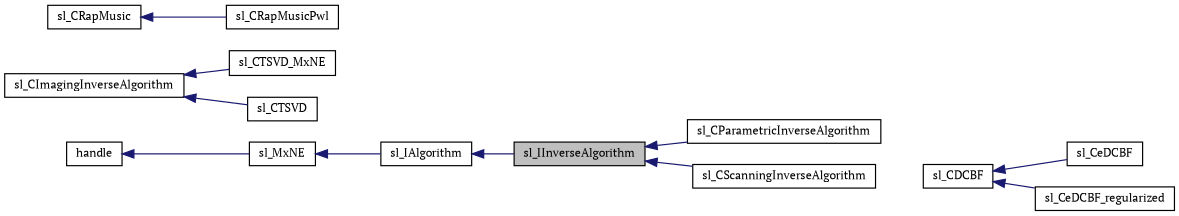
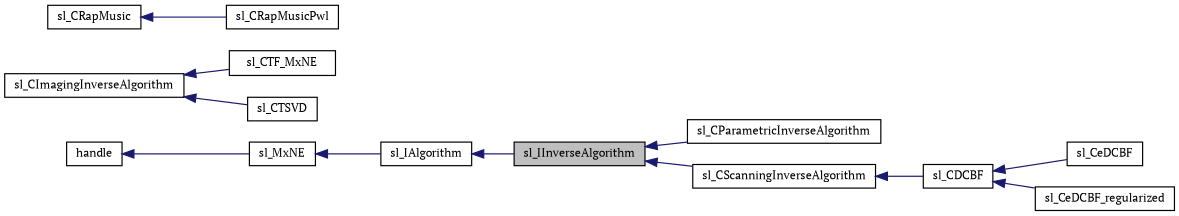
(282, 63) -> (282, 63)
none -> (905, 176)
